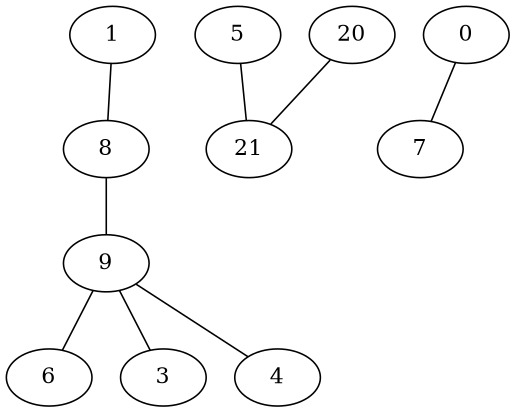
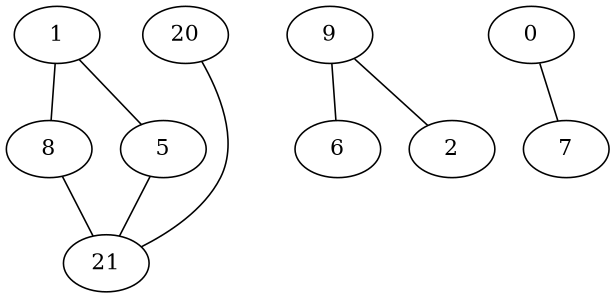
none -> (110, 92)
(106, 206) -> (78, 206)
(163, 377) -> none
(278, 377) -> (452, 149)
